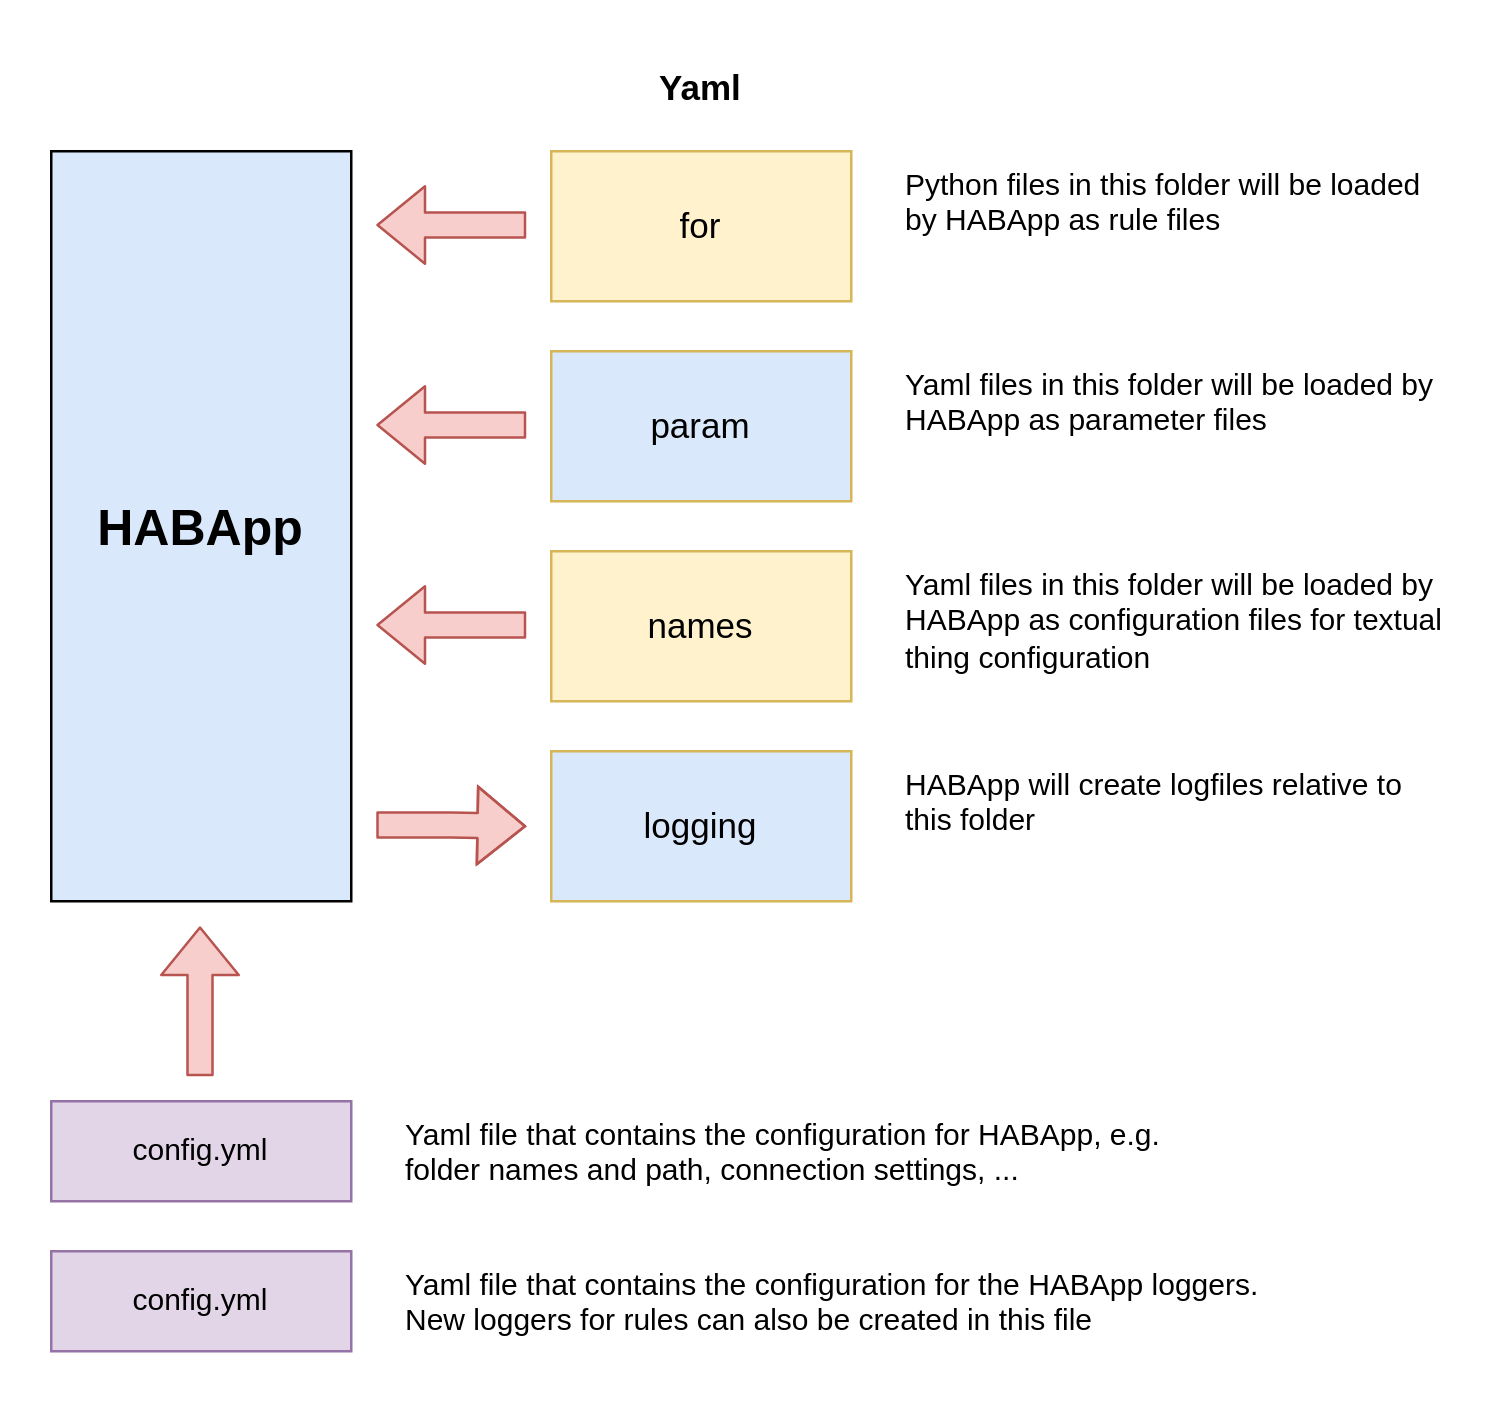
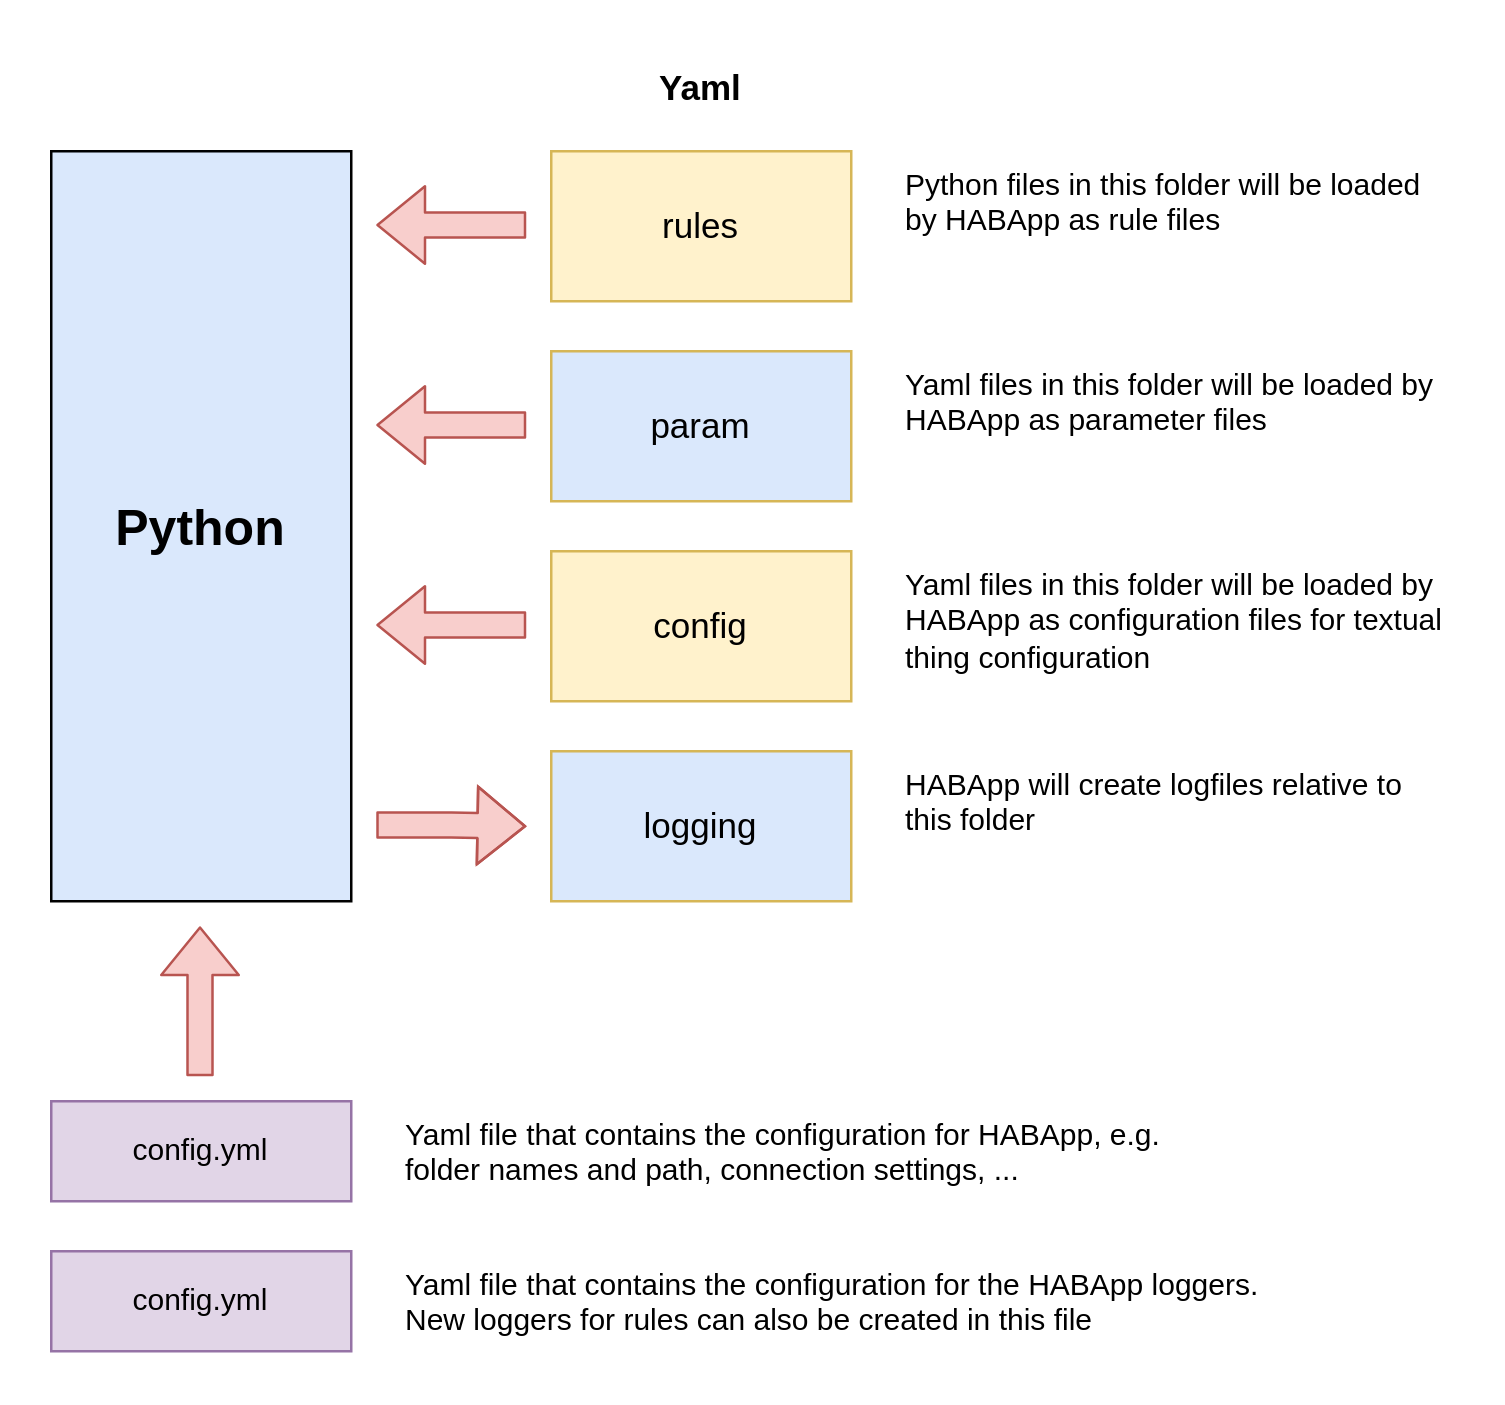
(701, 226) -> (701, 226)
(201, 526) -> (201, 526)
(701, 626) -> (701, 626)
